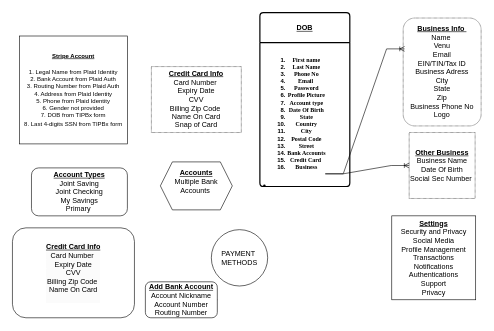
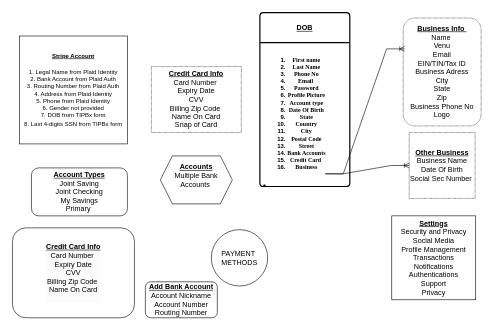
(197, 186) -> (197, 180)
